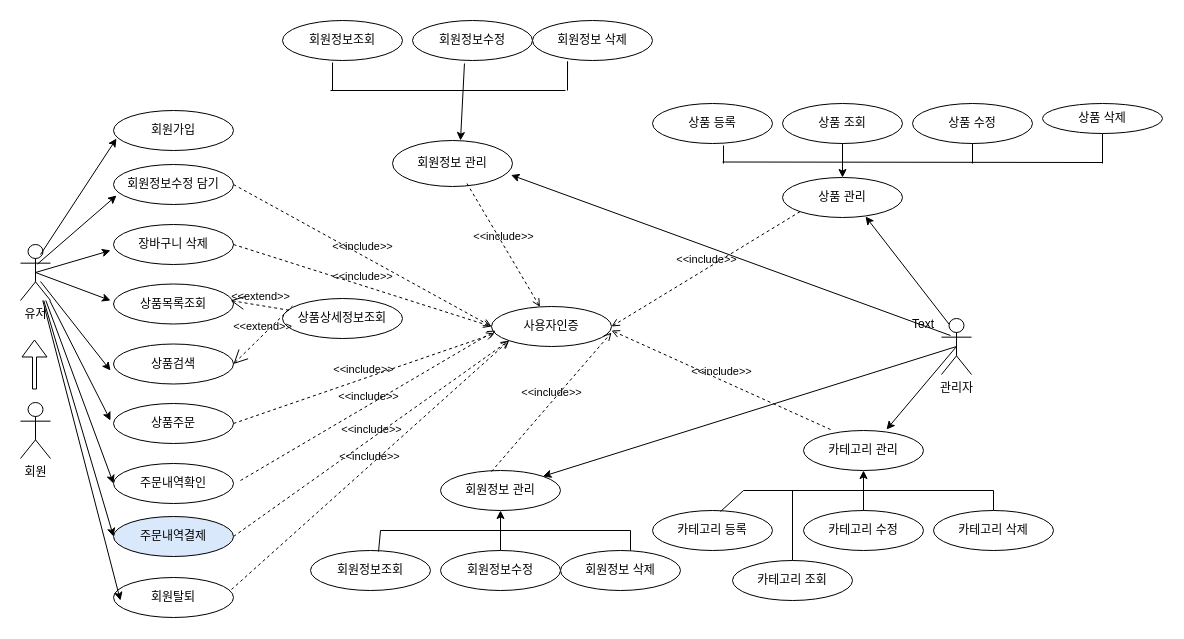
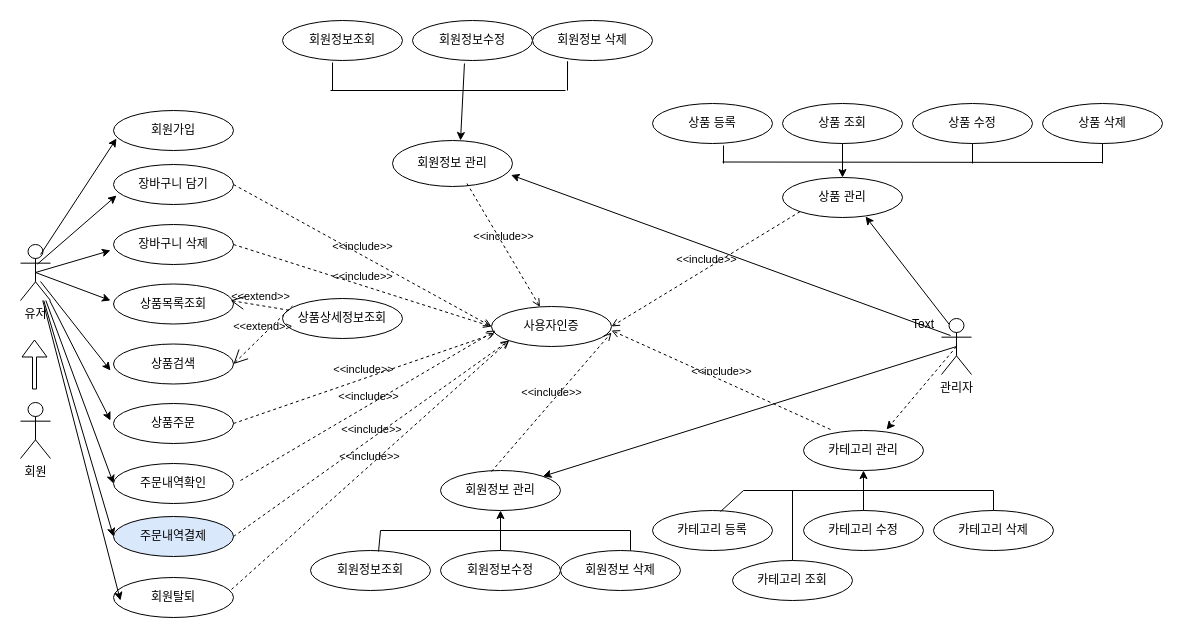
(1103, 119) -> (1103, 124)
(174, 185) -> (174, 185)
(922, 387) -> (922, 387)
